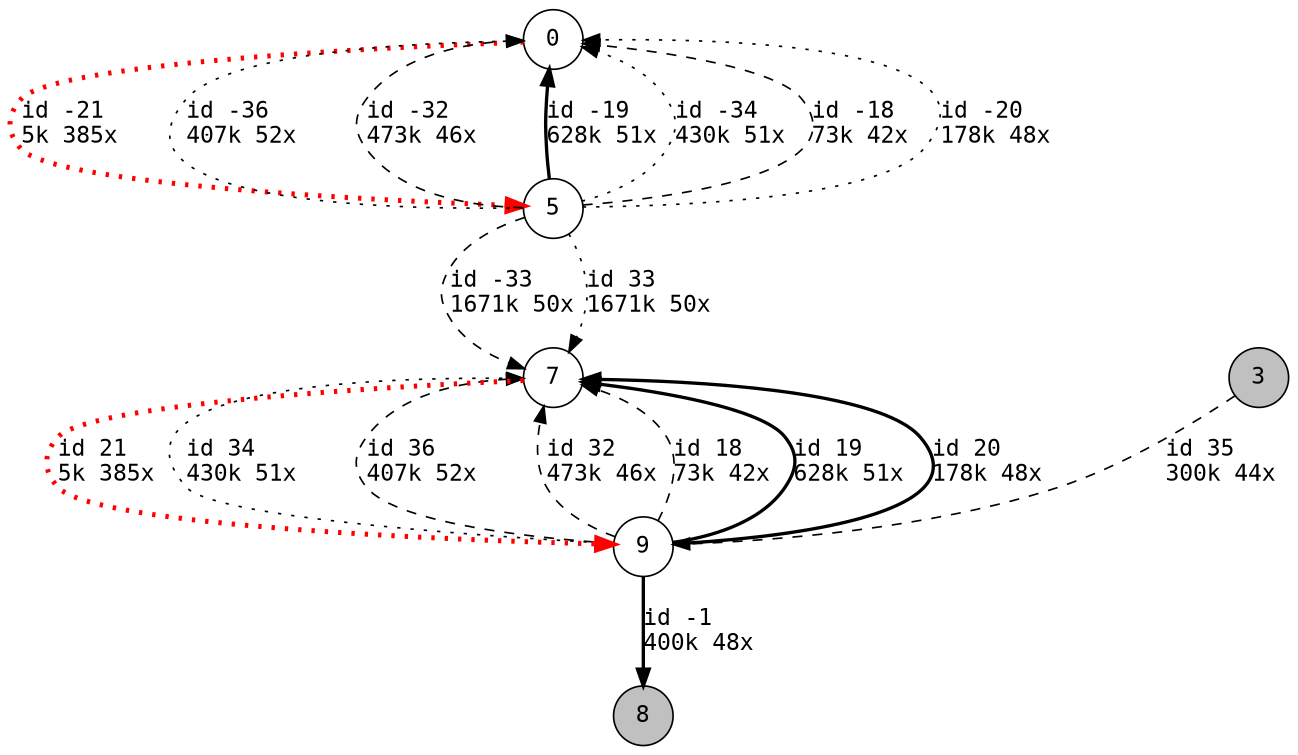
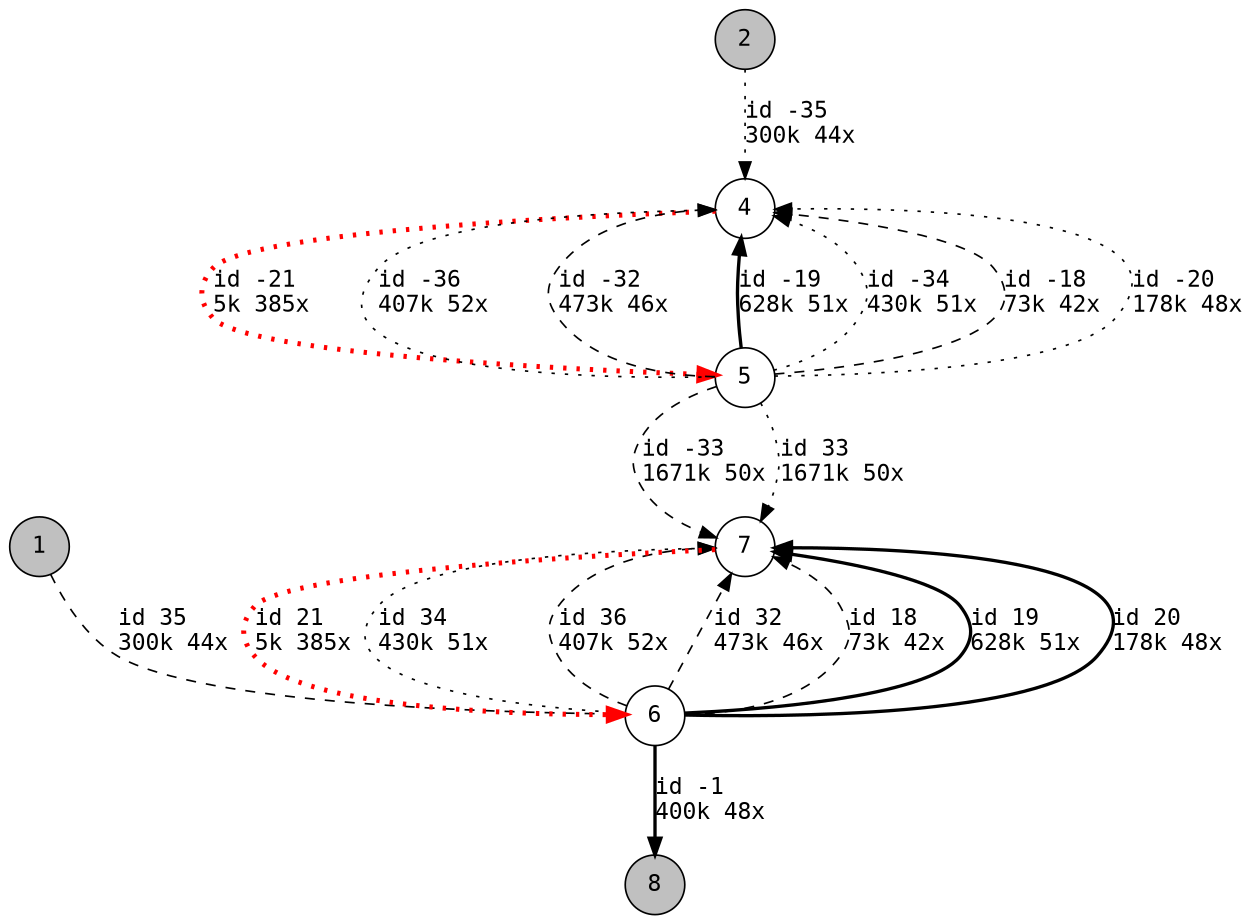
(553, 39) -> (745, 209)
none -> (745, 39)
(1259, 378) -> (39, 547)
(643, 547) -> (655, 716)
